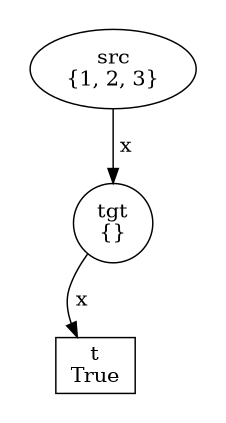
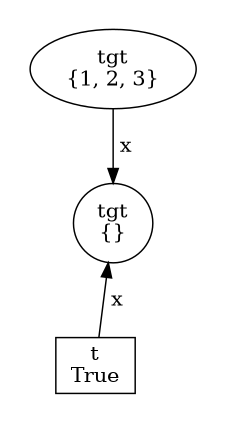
(113, 69) -> (113, 69)
(70, 287) -> (103, 308)
